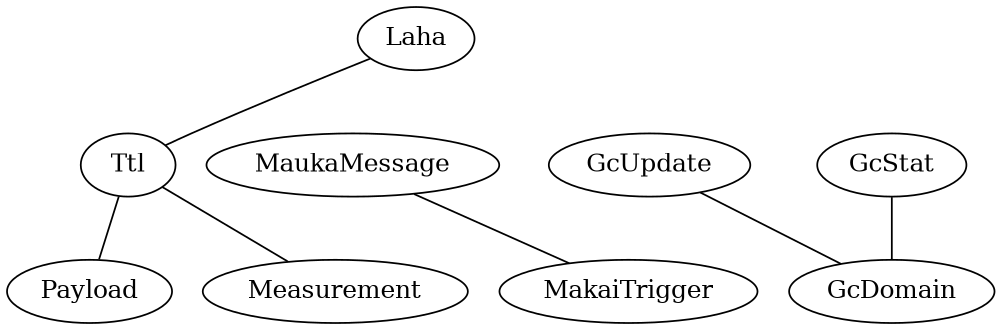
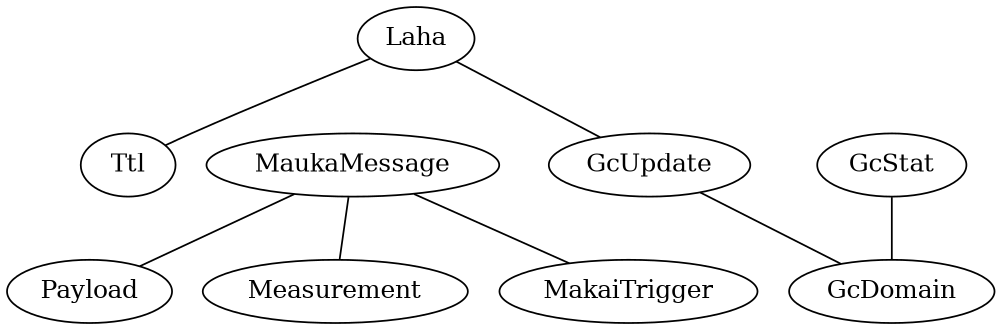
none -> (528, 99)
(225, 224) -> (344, 228)
(109, 228) -> (217, 230)
